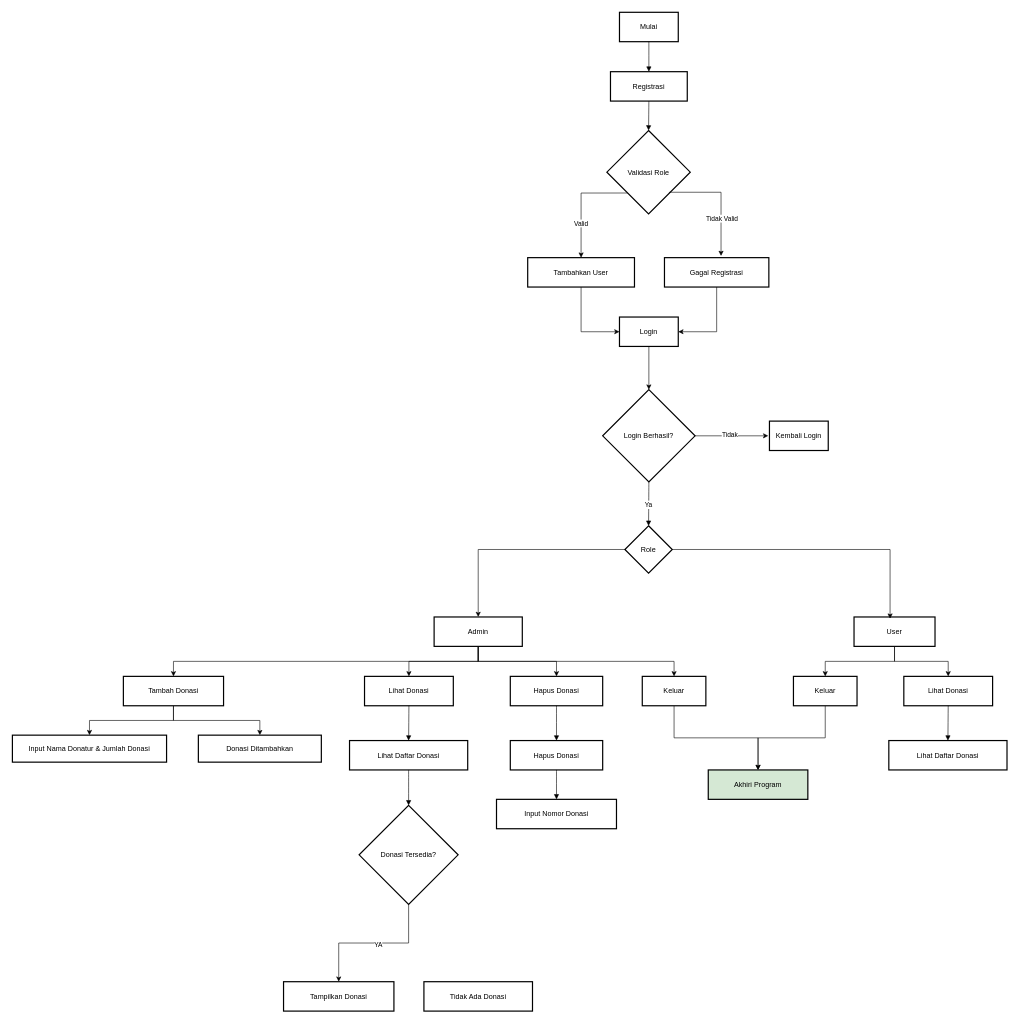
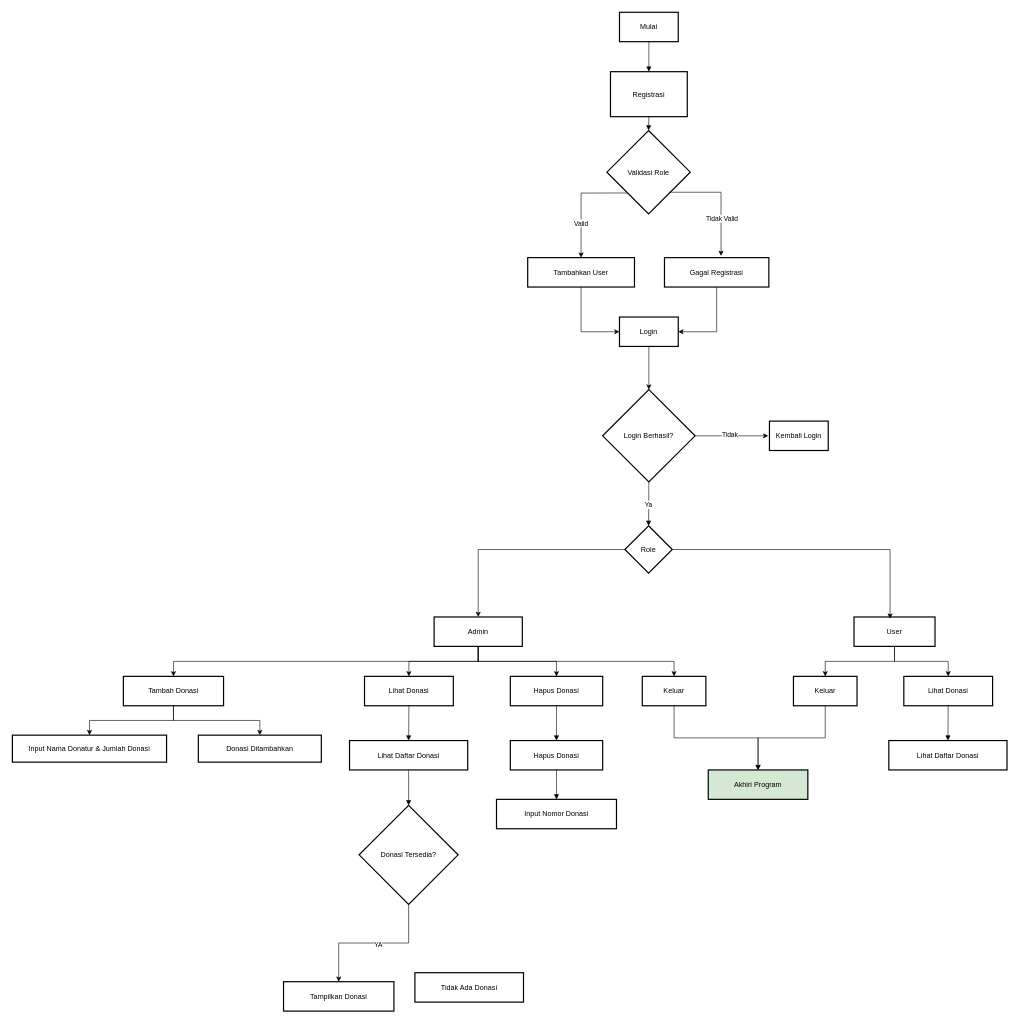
(649, 86) -> (649, 94)
(478, 997) -> (469, 988)
